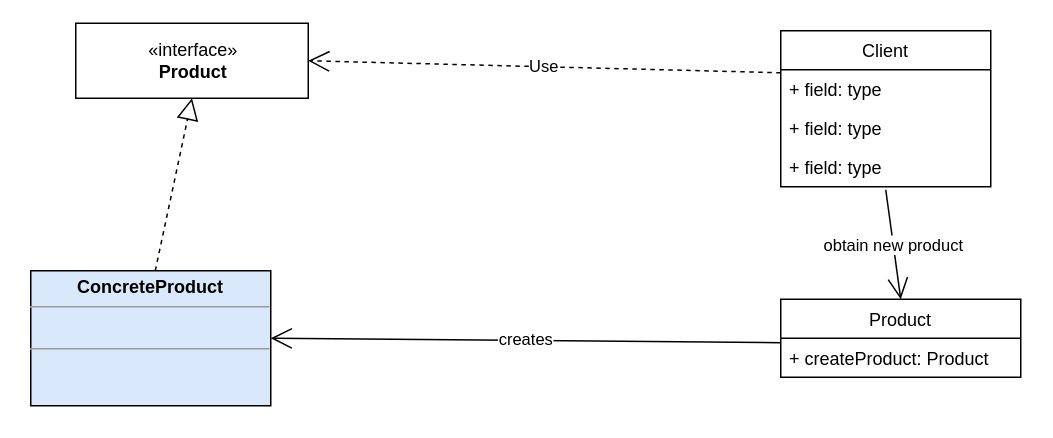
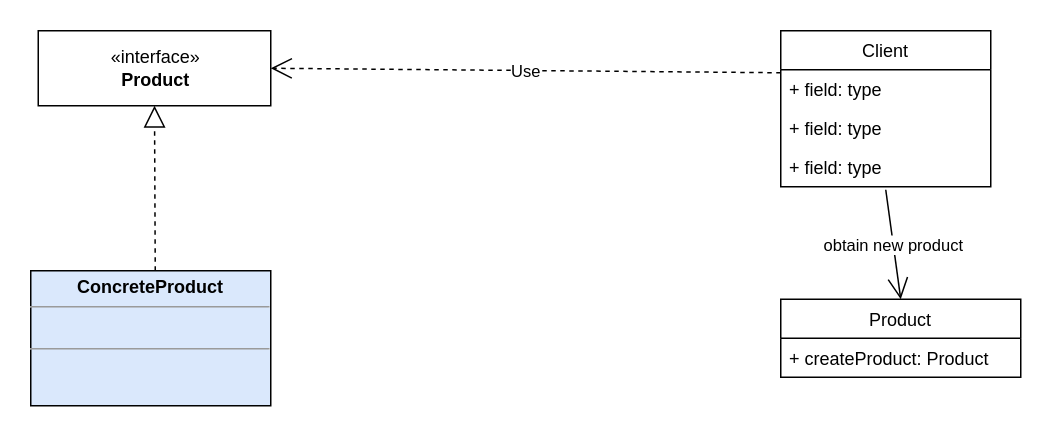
(192, 61) -> (155, 68)
(527, 341) -> none
